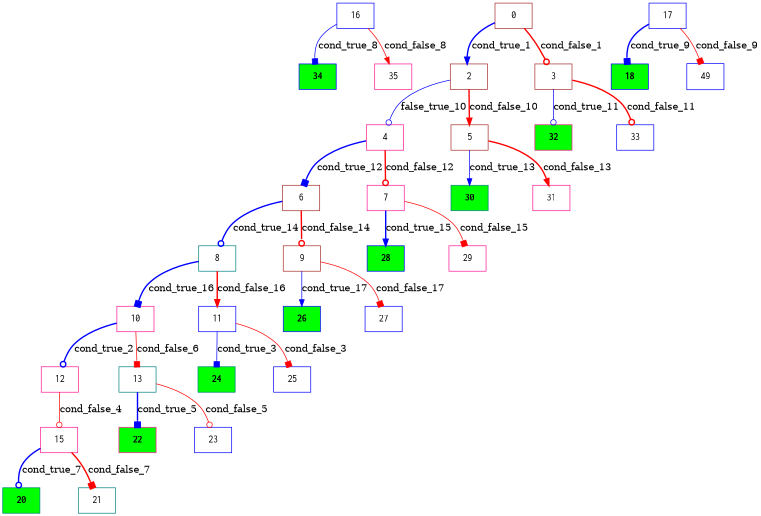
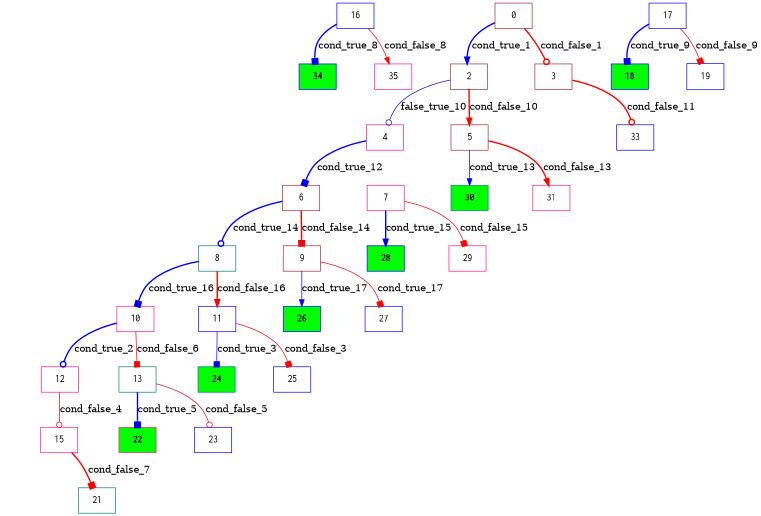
(321, 37) -> (321, 37)
(705, 77) -> (705, 77)
(553, 138) -> none
(385, 165) -> none
(301, 225) -> (301, 225)
(410, 289) -> (410, 289)
(21, 500) -> none
